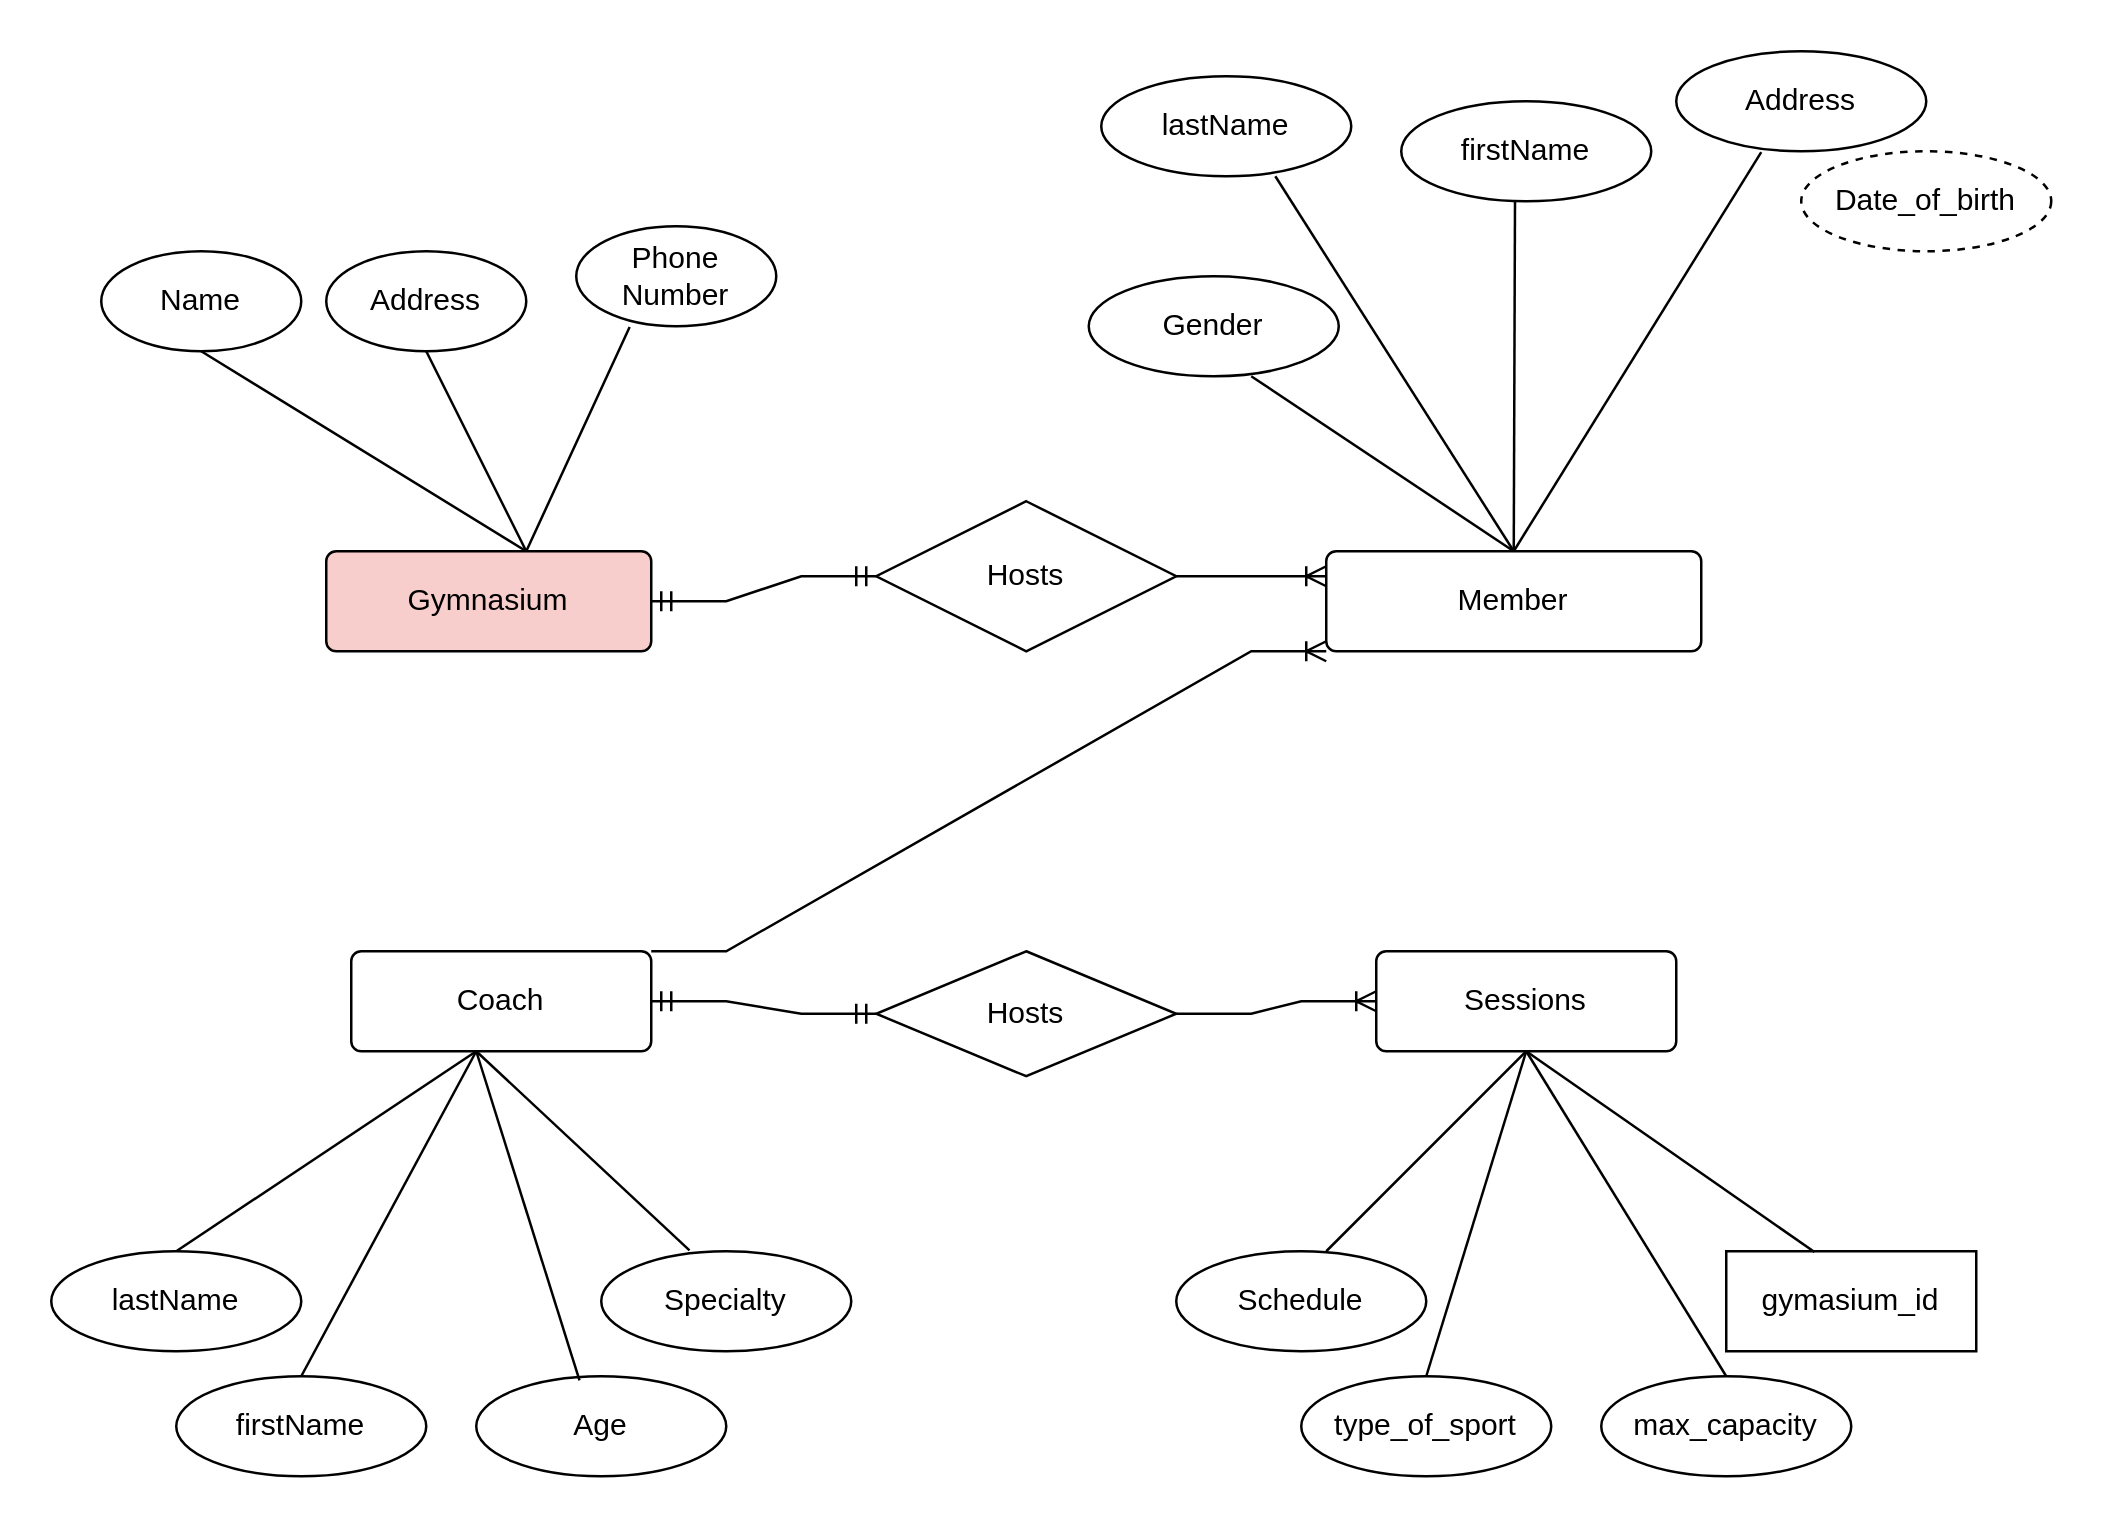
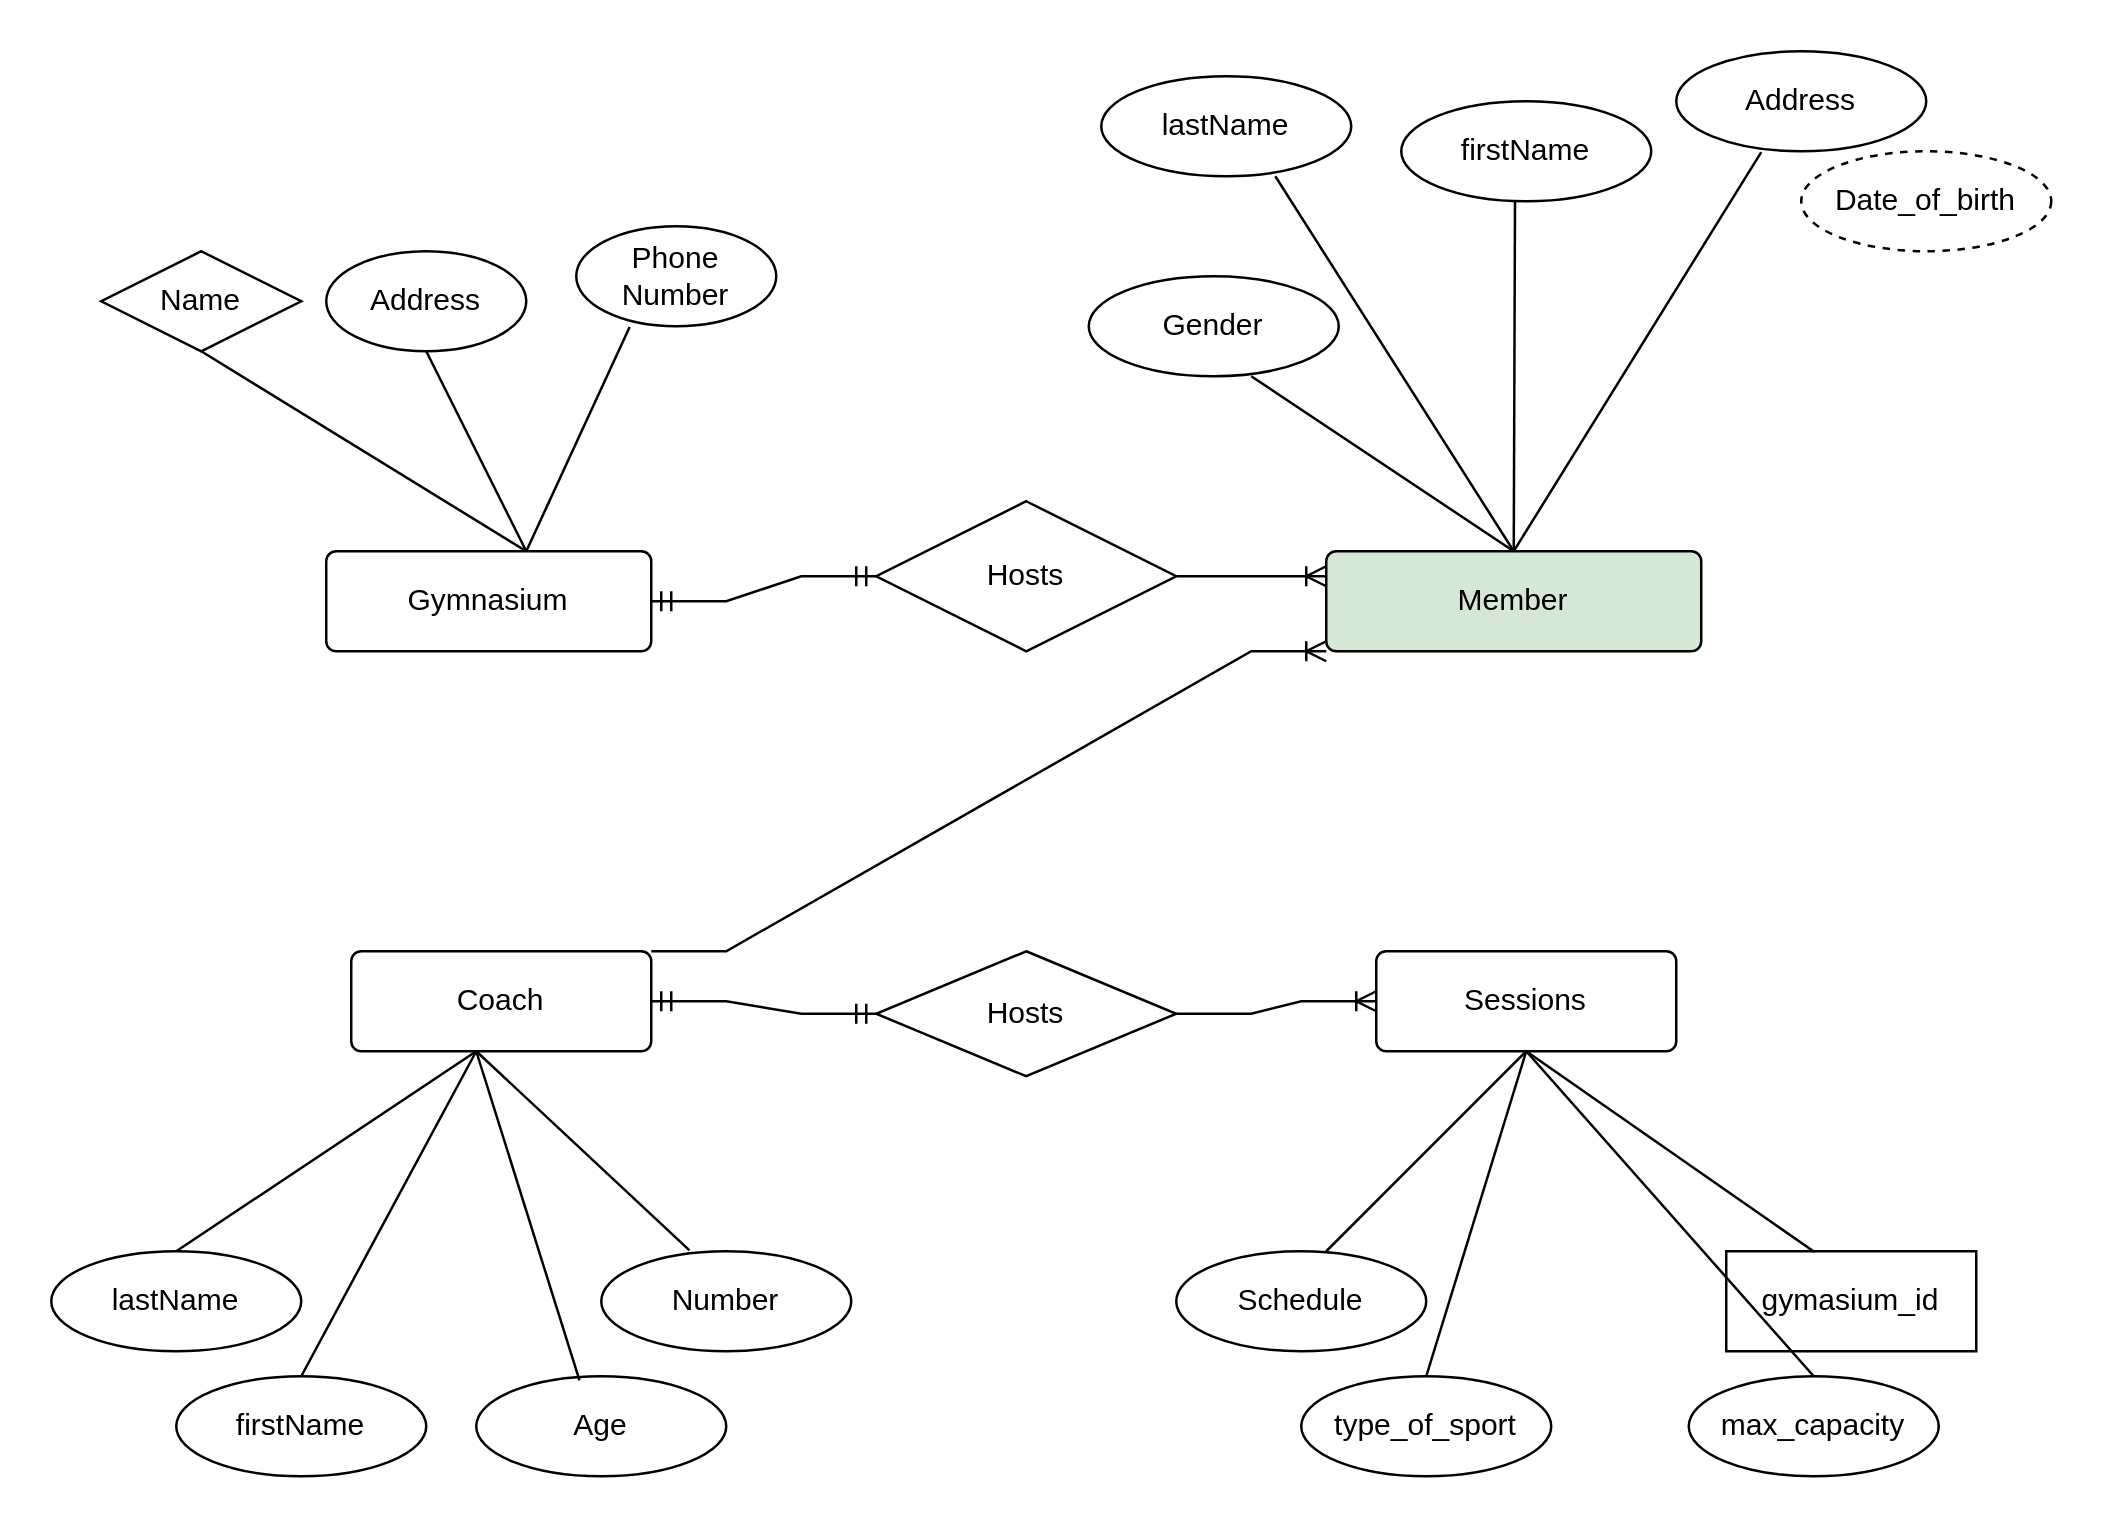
(201, 301) -> (201, 301)
(489, 601) -> (489, 601)
(1514, 601) -> (1514, 601)
(726, 1301) -> (726, 1301)
(1726, 1426) -> (1814, 1426)
